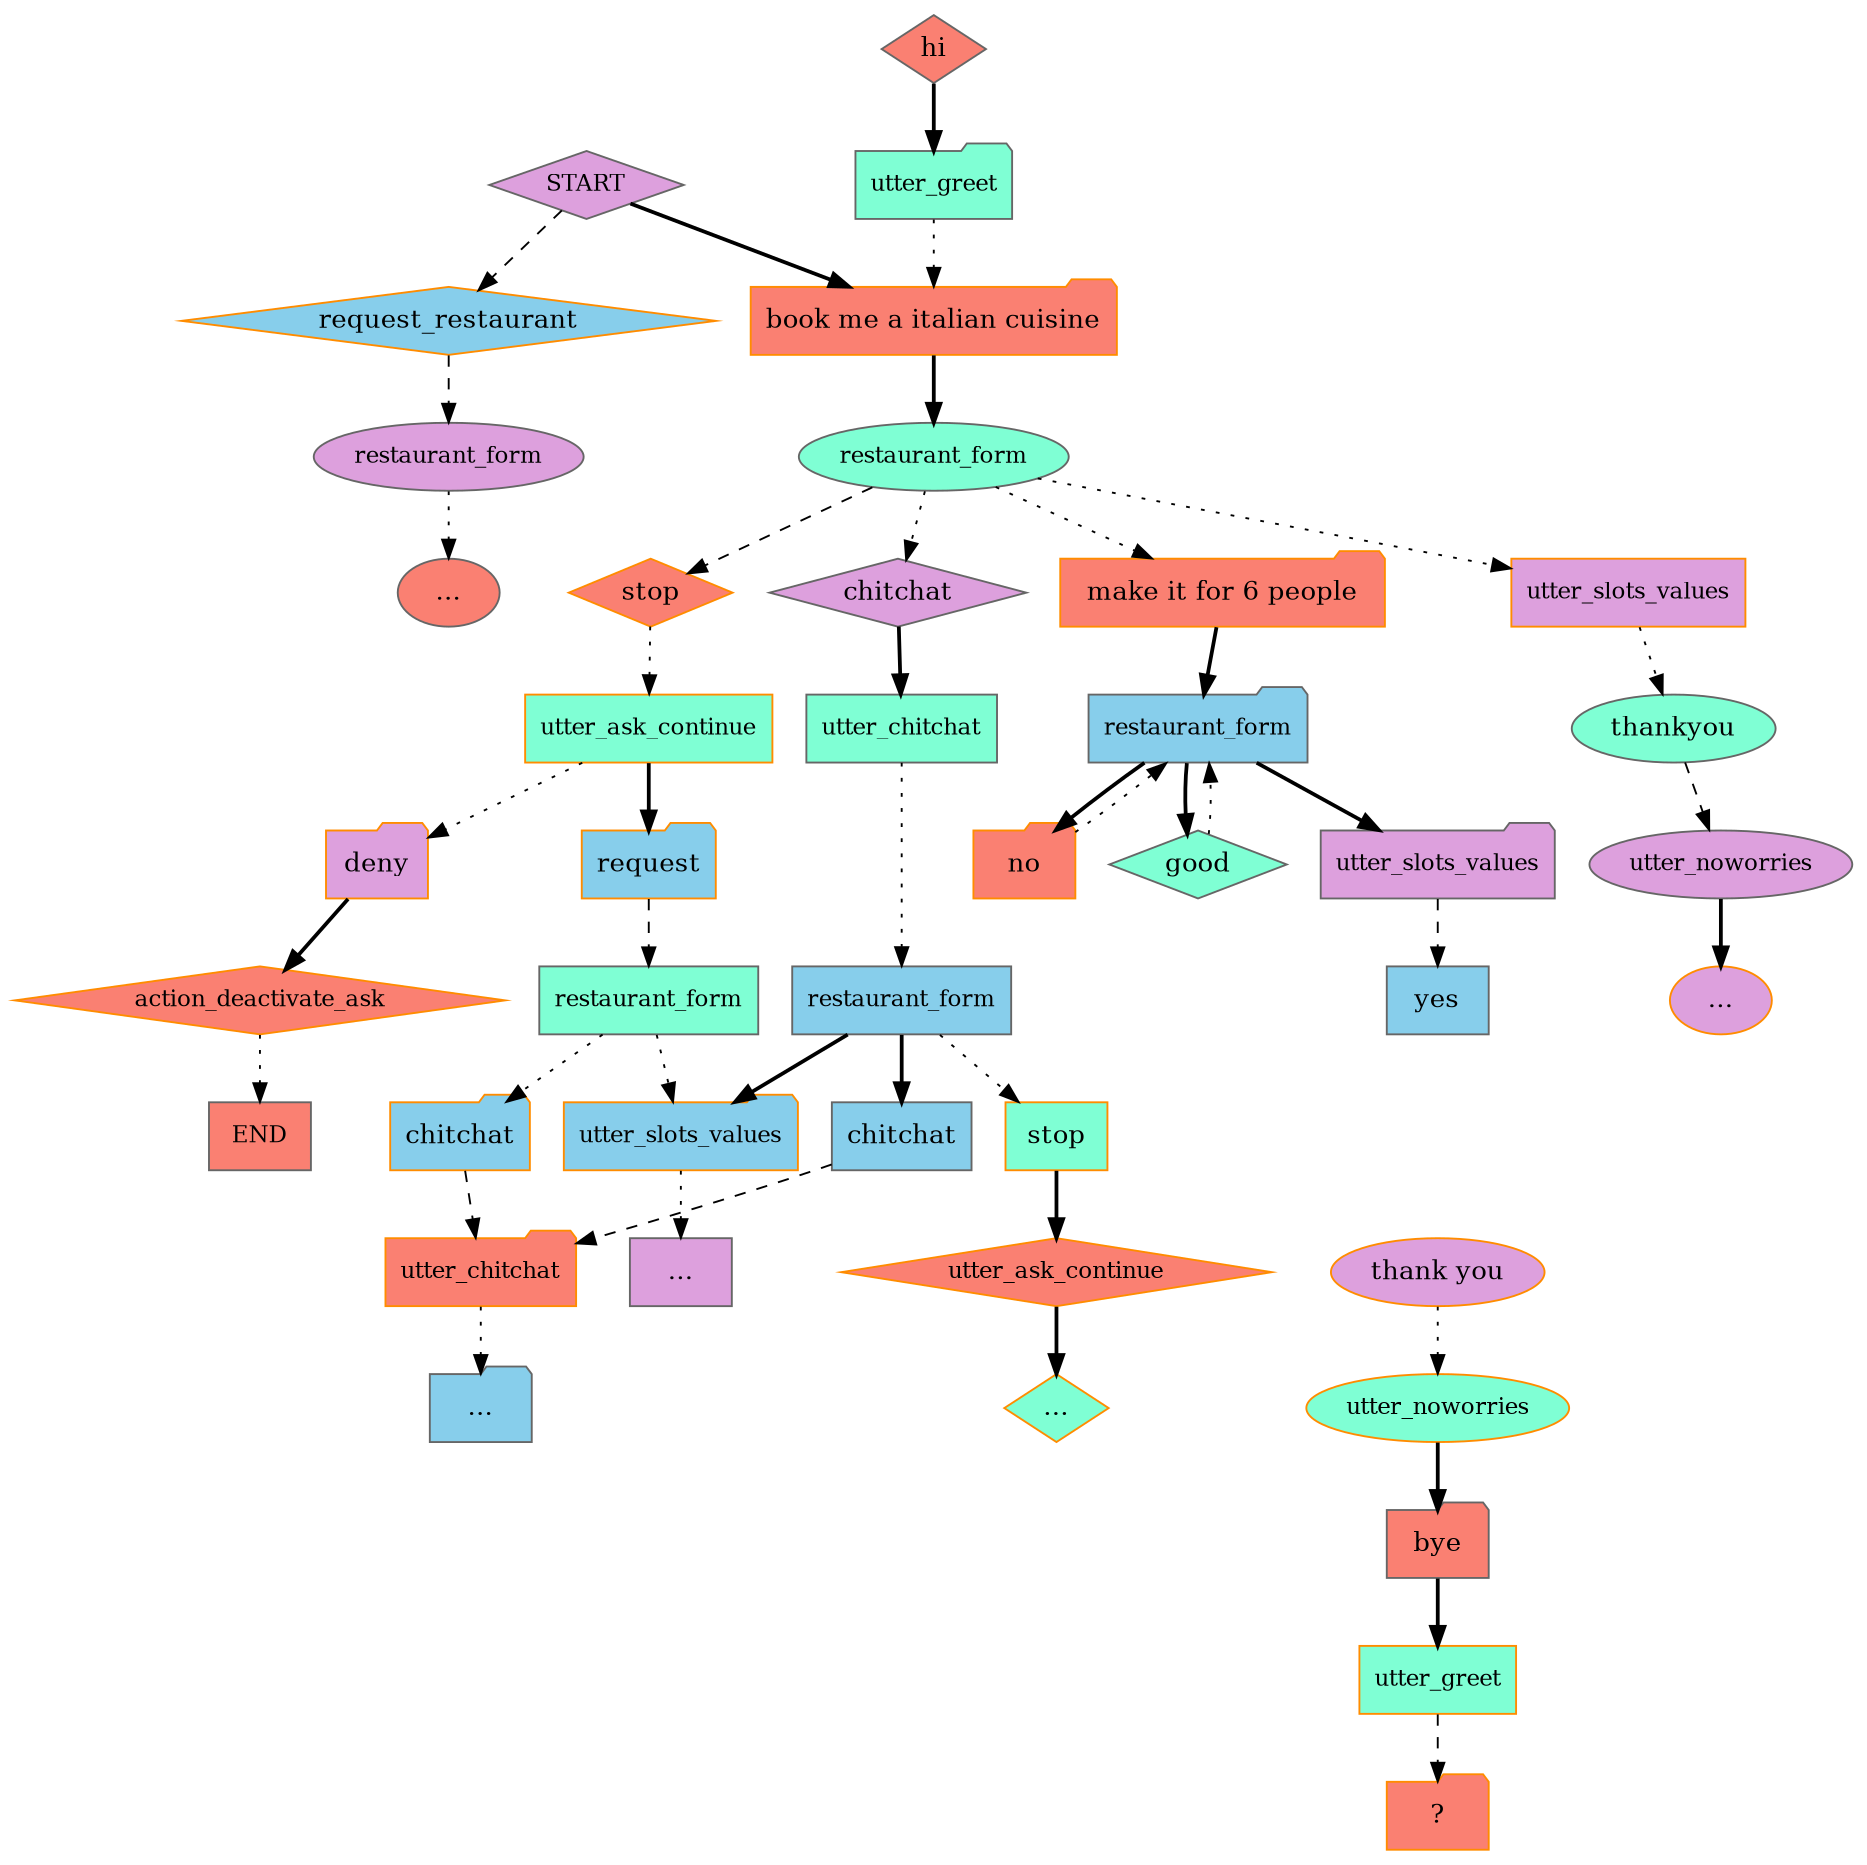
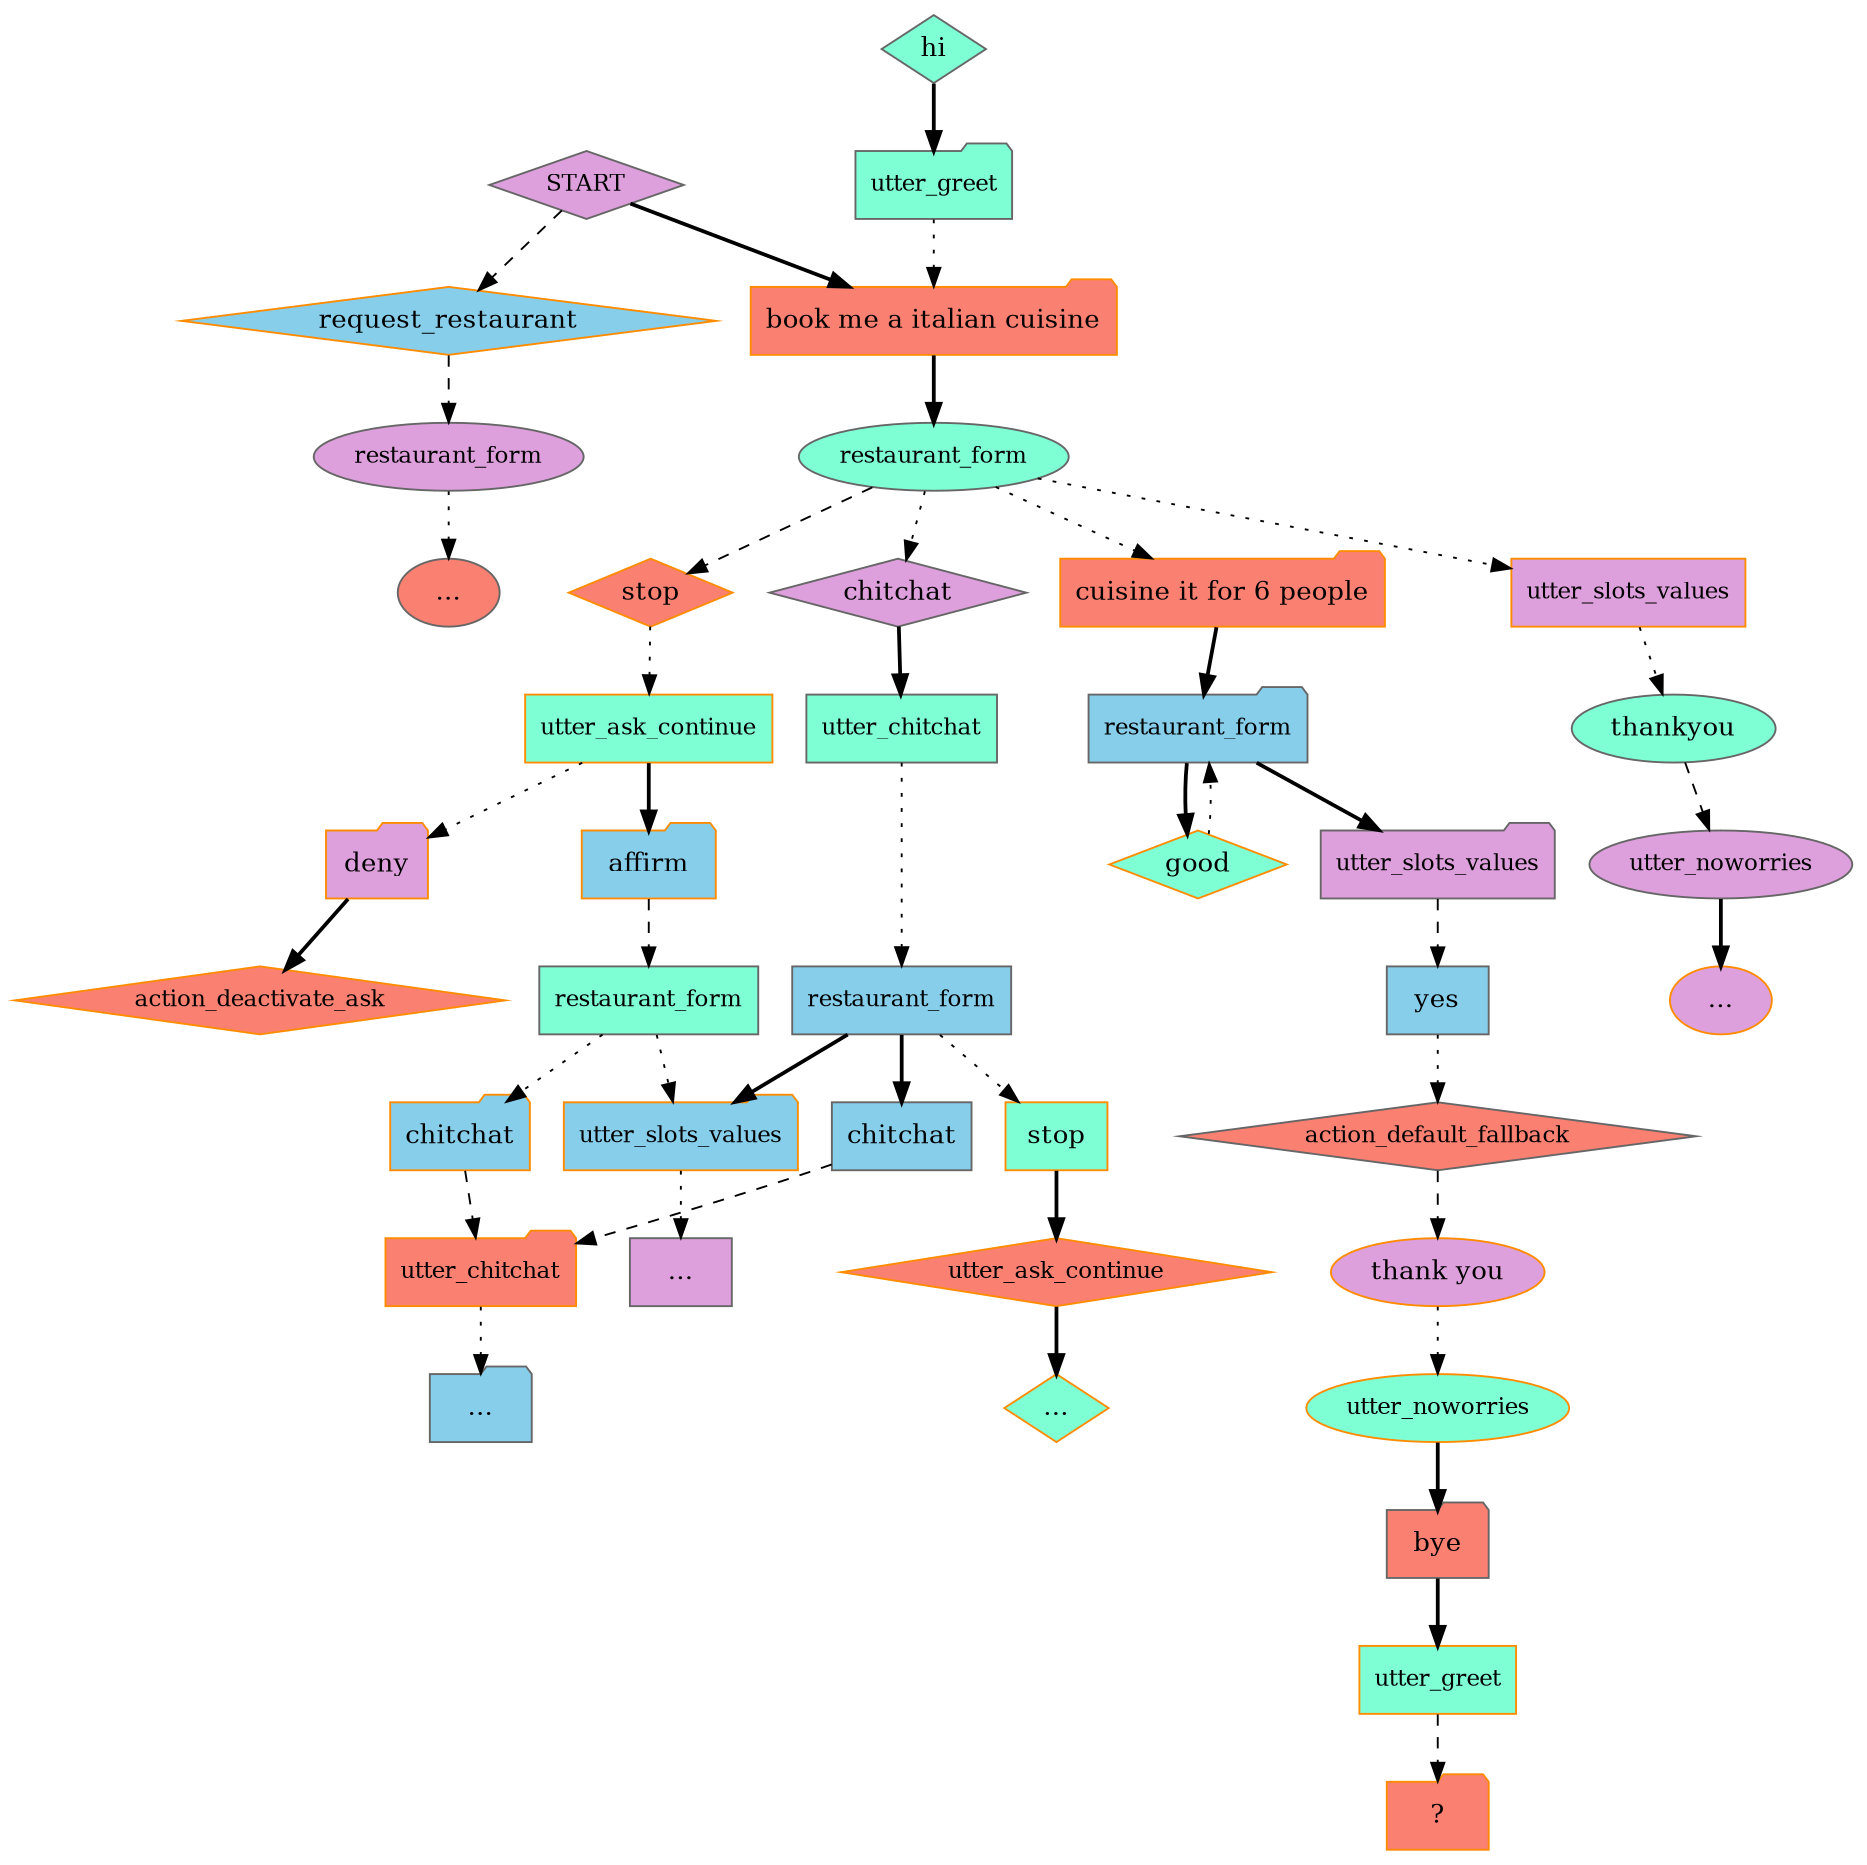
(934, 49) -> (934, 49)
(1223, 593) -> (1223, 593)
(649, 864) -> (649, 864)
(1024, 864) -> none
(1198, 864) -> (1198, 864)
(260, 1136) -> none
none -> (1438, 1136)
